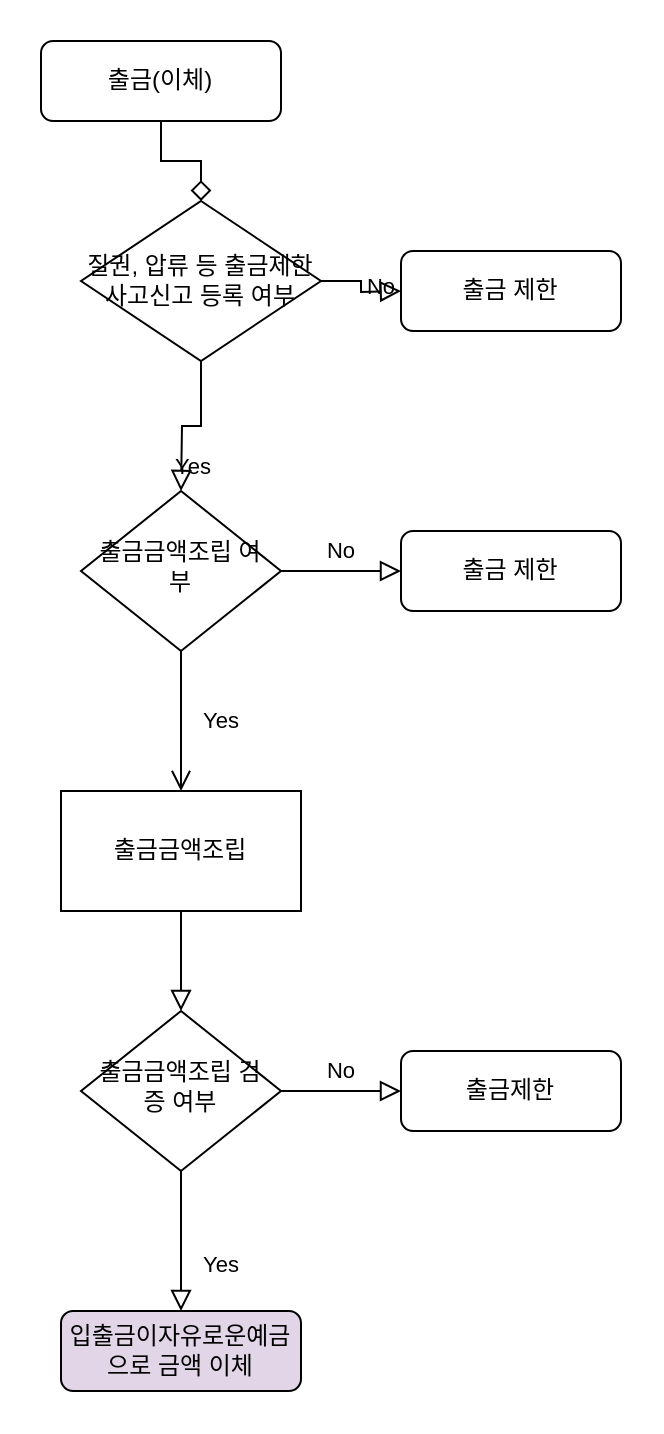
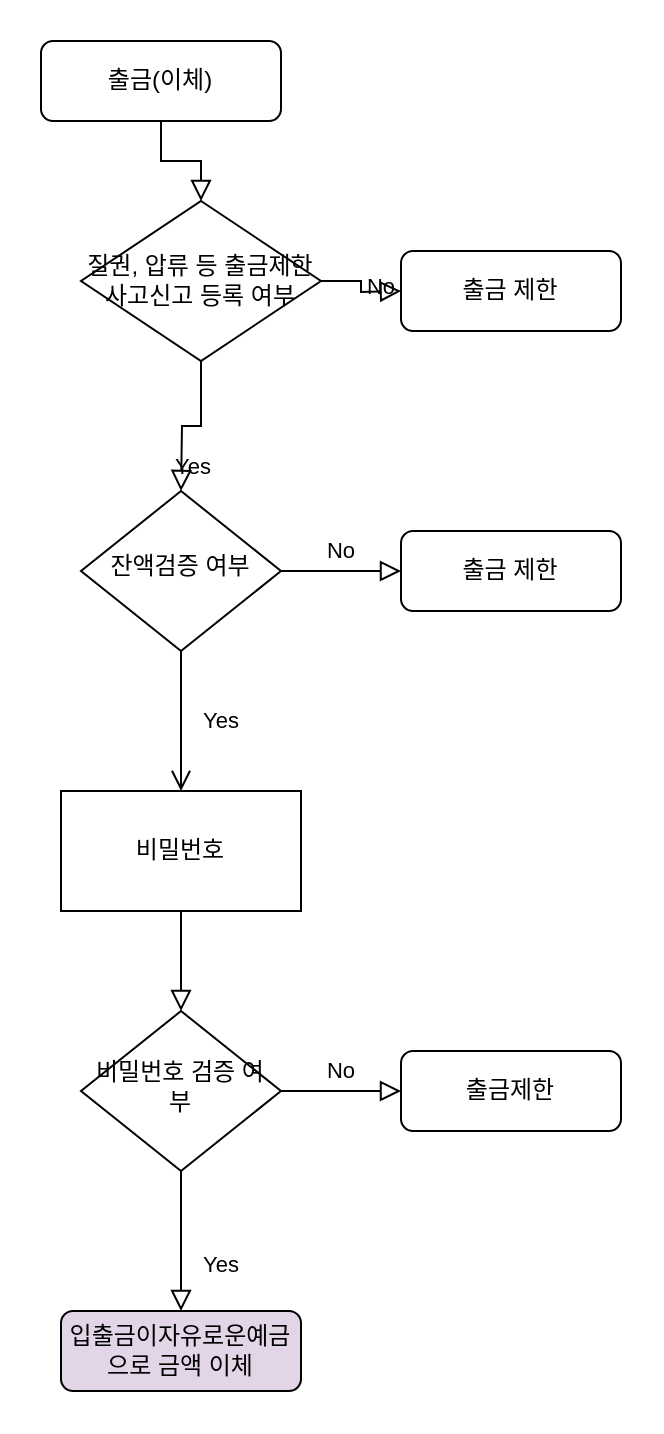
(201, 180) -> (201, 179)
(181, 567) -> (181, 567)
(181, 851) -> (181, 851)
(181, 1087) -> (181, 1087)
